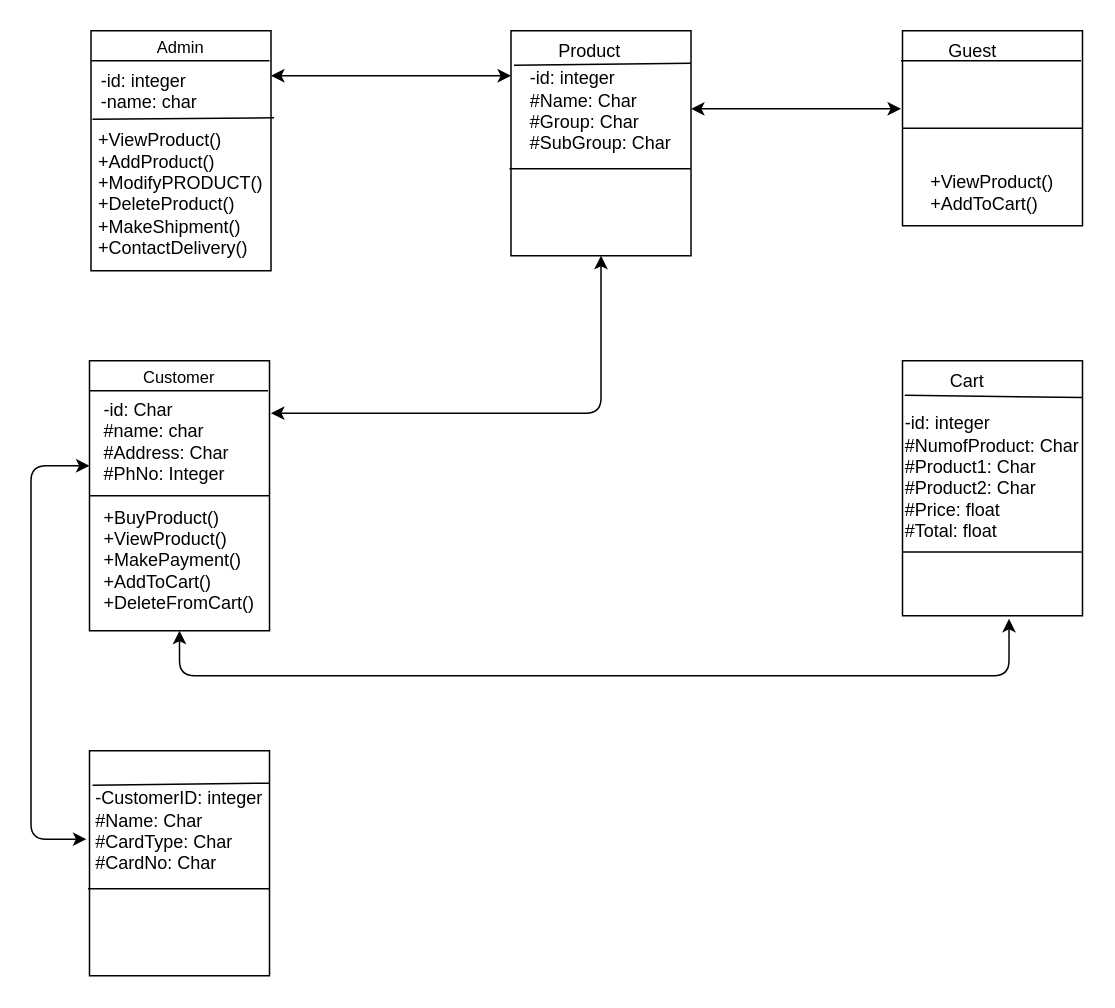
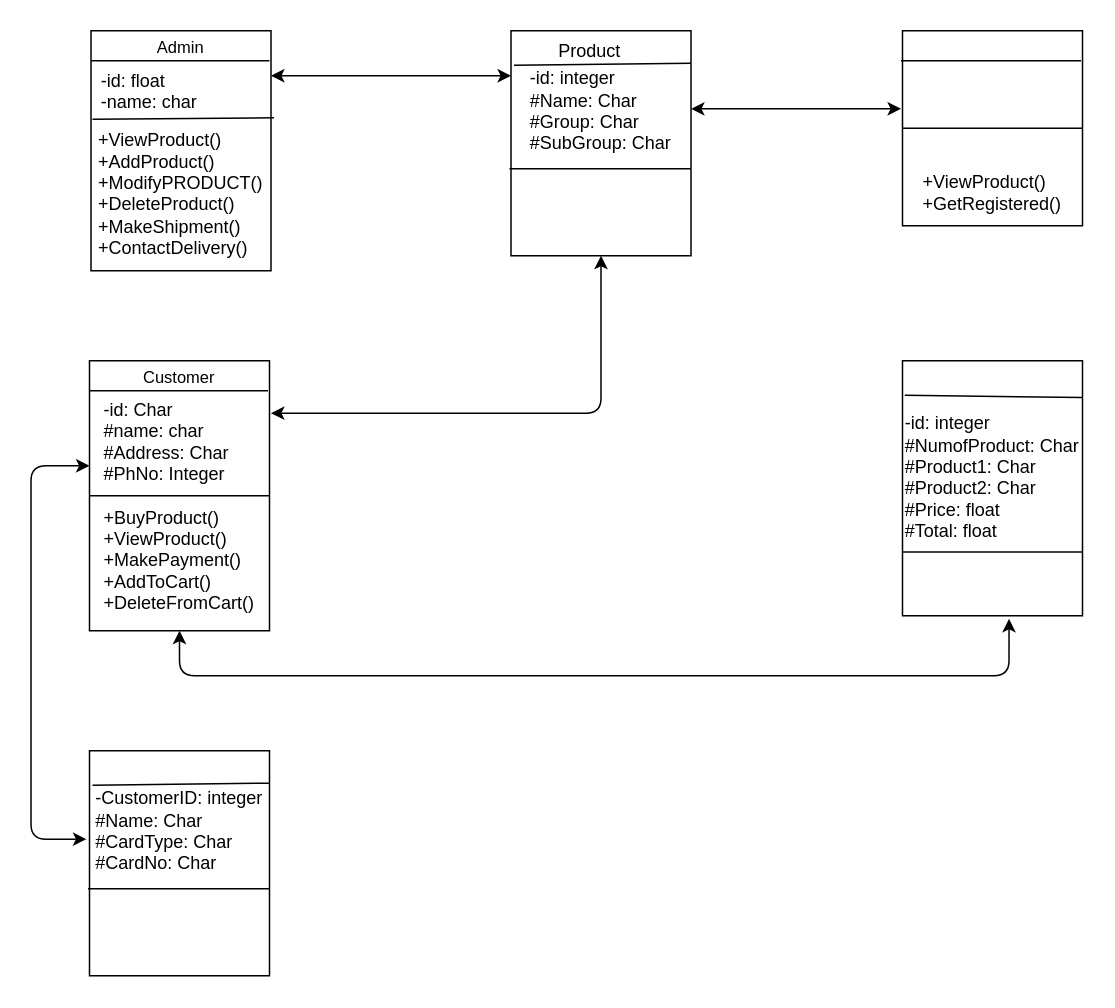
(991, 46) -> none
(152, 93) -> (152, 93)
(992, 128) -> (992, 128)
(999, 383) -> none
